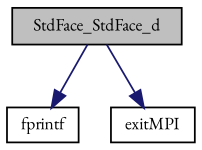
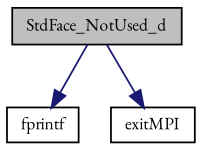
(97, 26) -> (97, 26)
